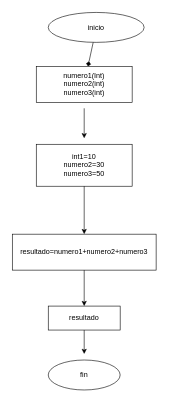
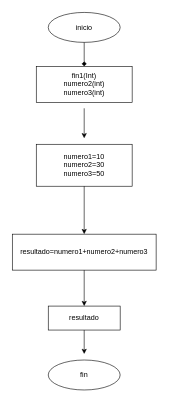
(96, 27) -> (84, 27)
(84, 84) -> (84, 84)
(84, 165) -> (84, 165)
